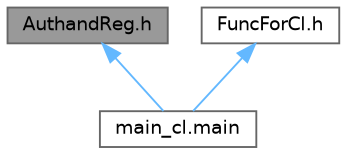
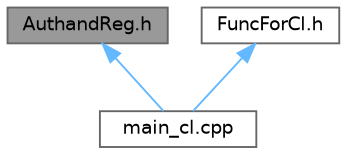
(178, 129) -> (178, 129)
